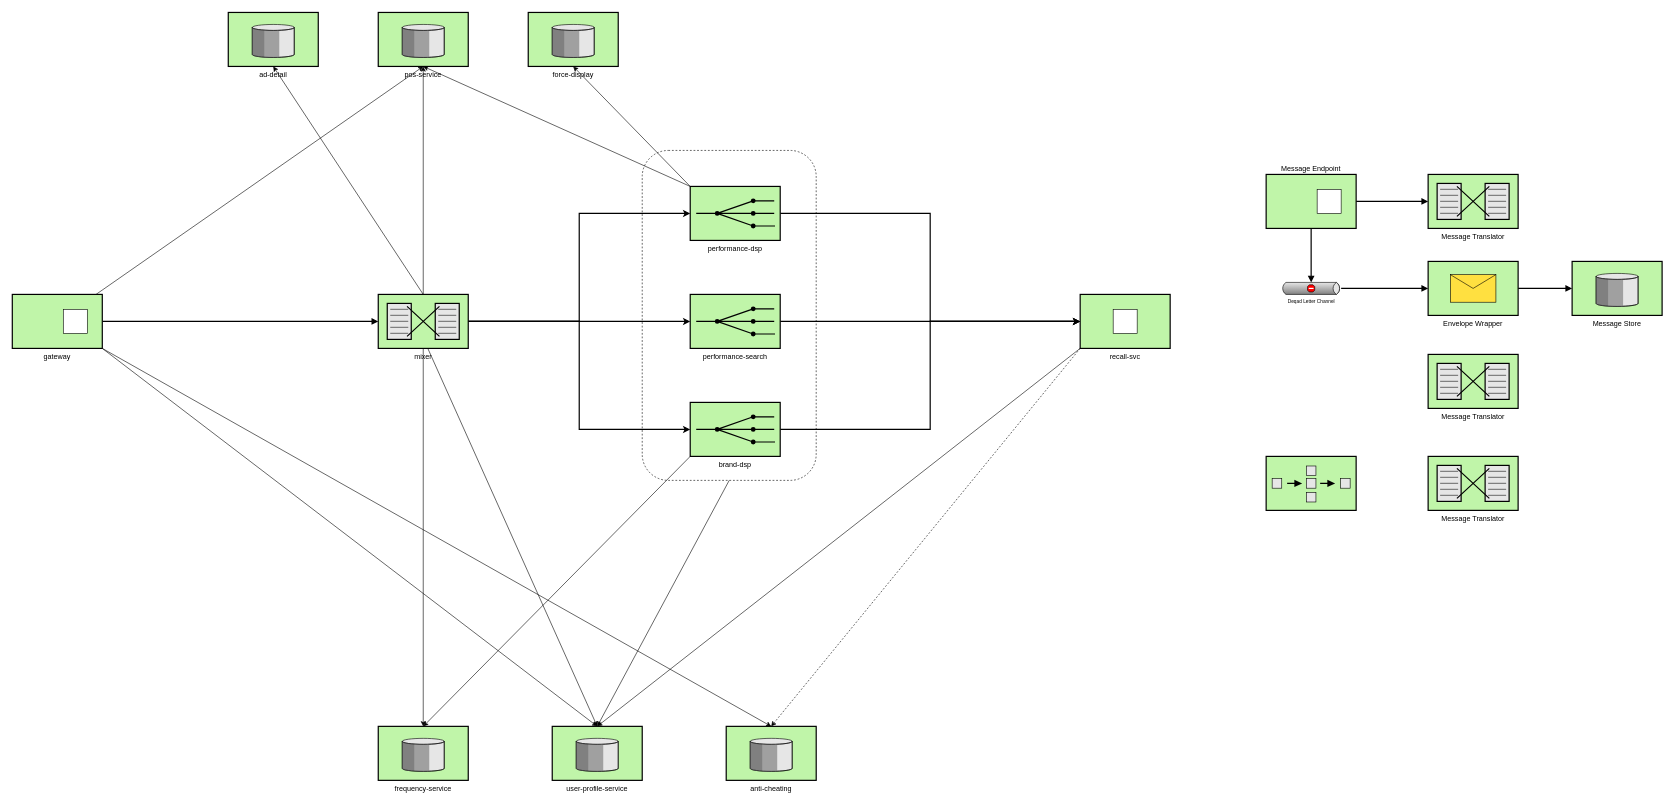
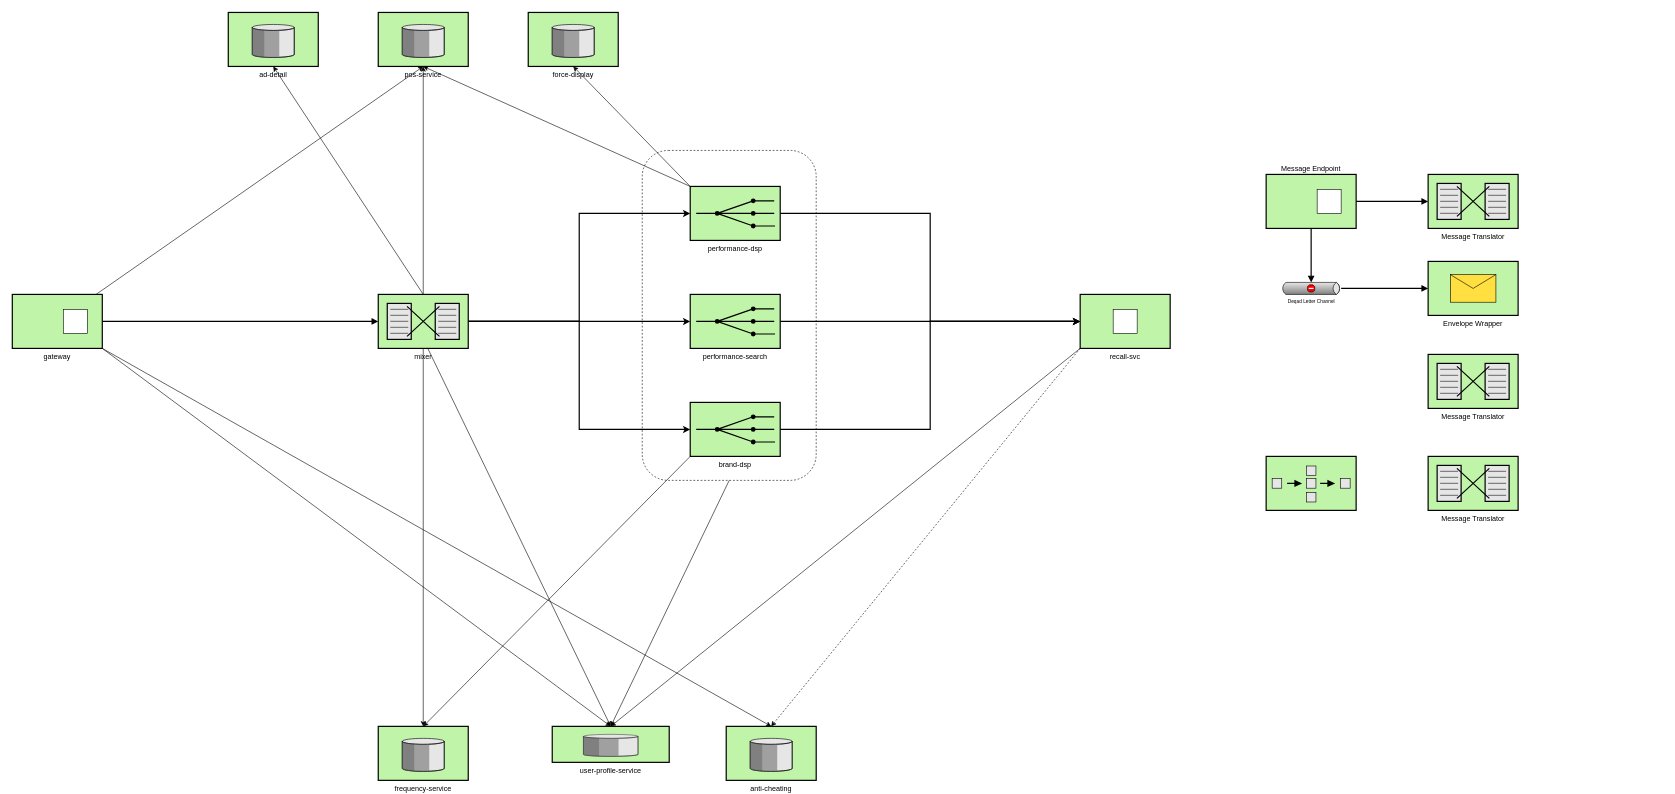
(1542, 288) -> none
(1617, 288) -> none
(597, 753) -> (611, 744)
